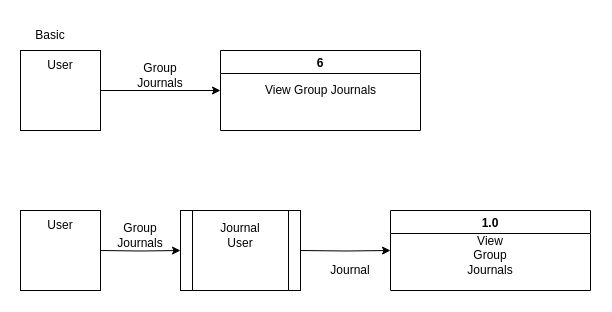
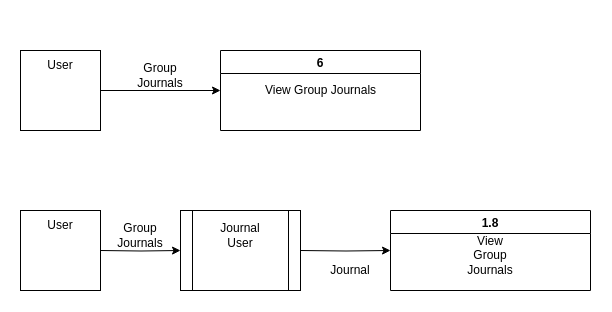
(51, 36) -> none
(490, 223) -> (490, 223)
